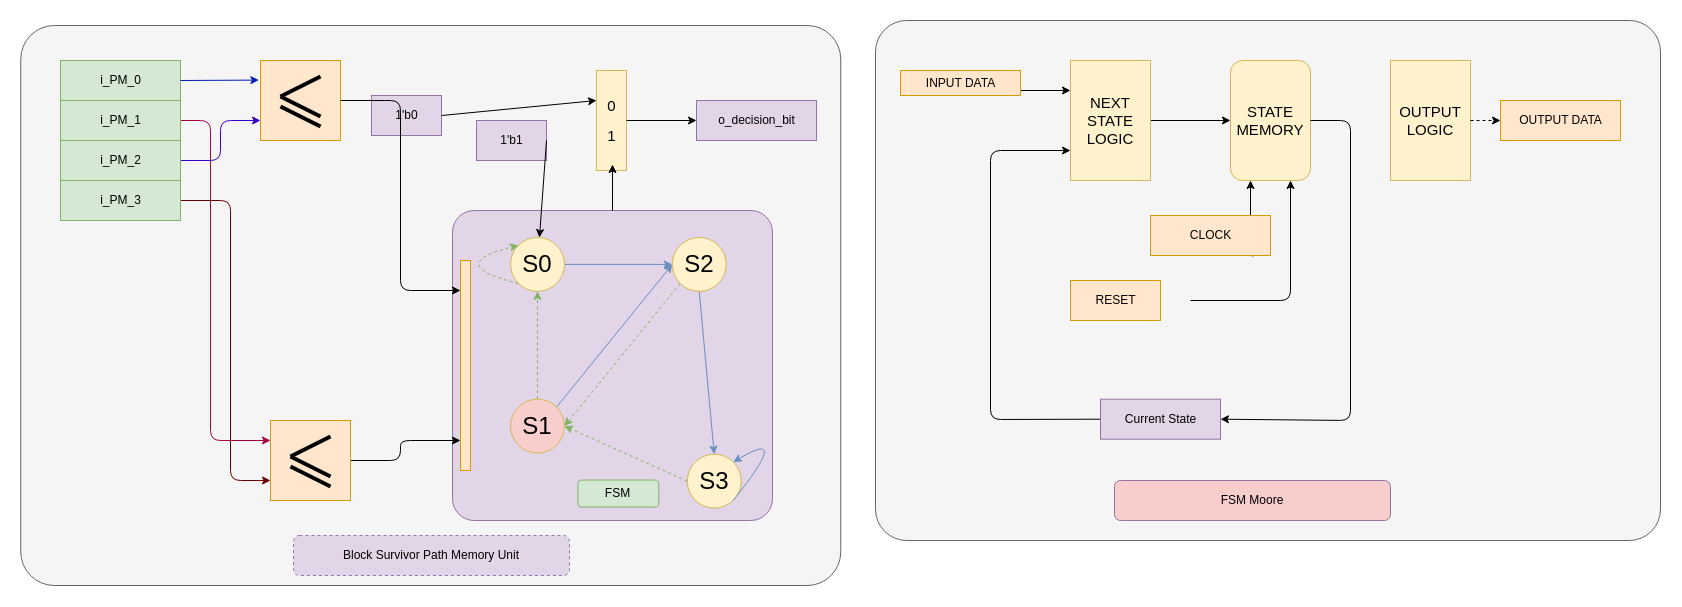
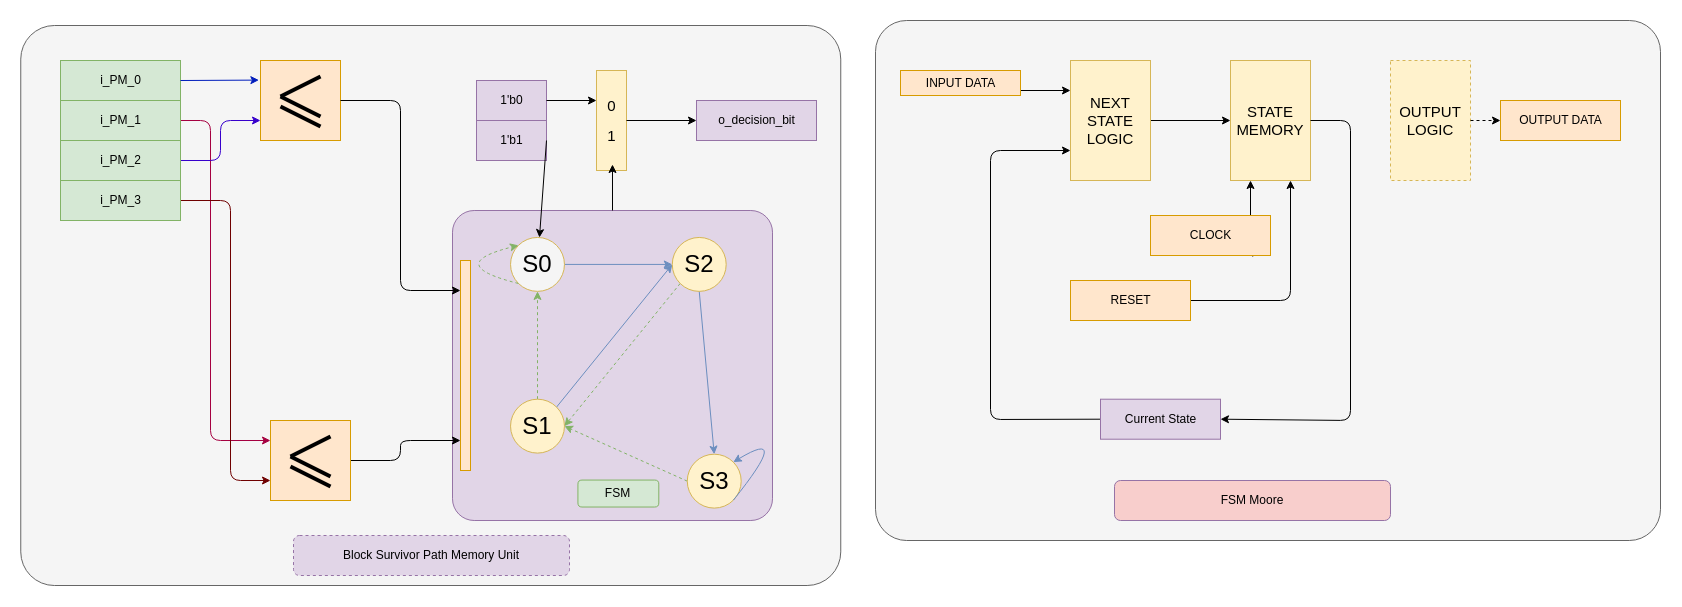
(407, 116) -> (512, 101)
(1271, 121) -> (1271, 121)
(1431, 121) -> (1431, 121)
(537, 264) -> (537, 264)
(1116, 301) -> (1131, 301)
(537, 426) -> (537, 426)
